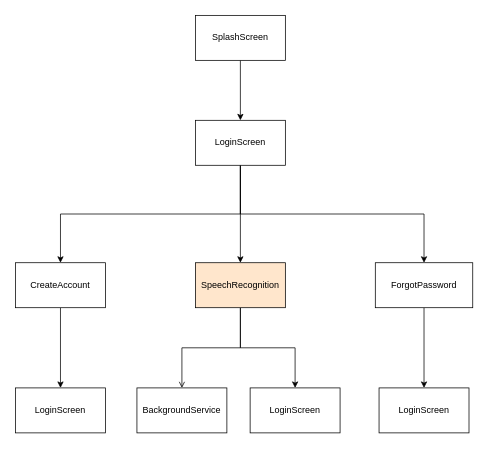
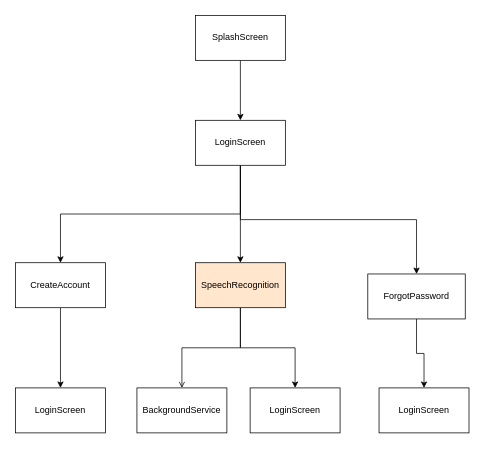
(424, 285) -> (417, 297)
